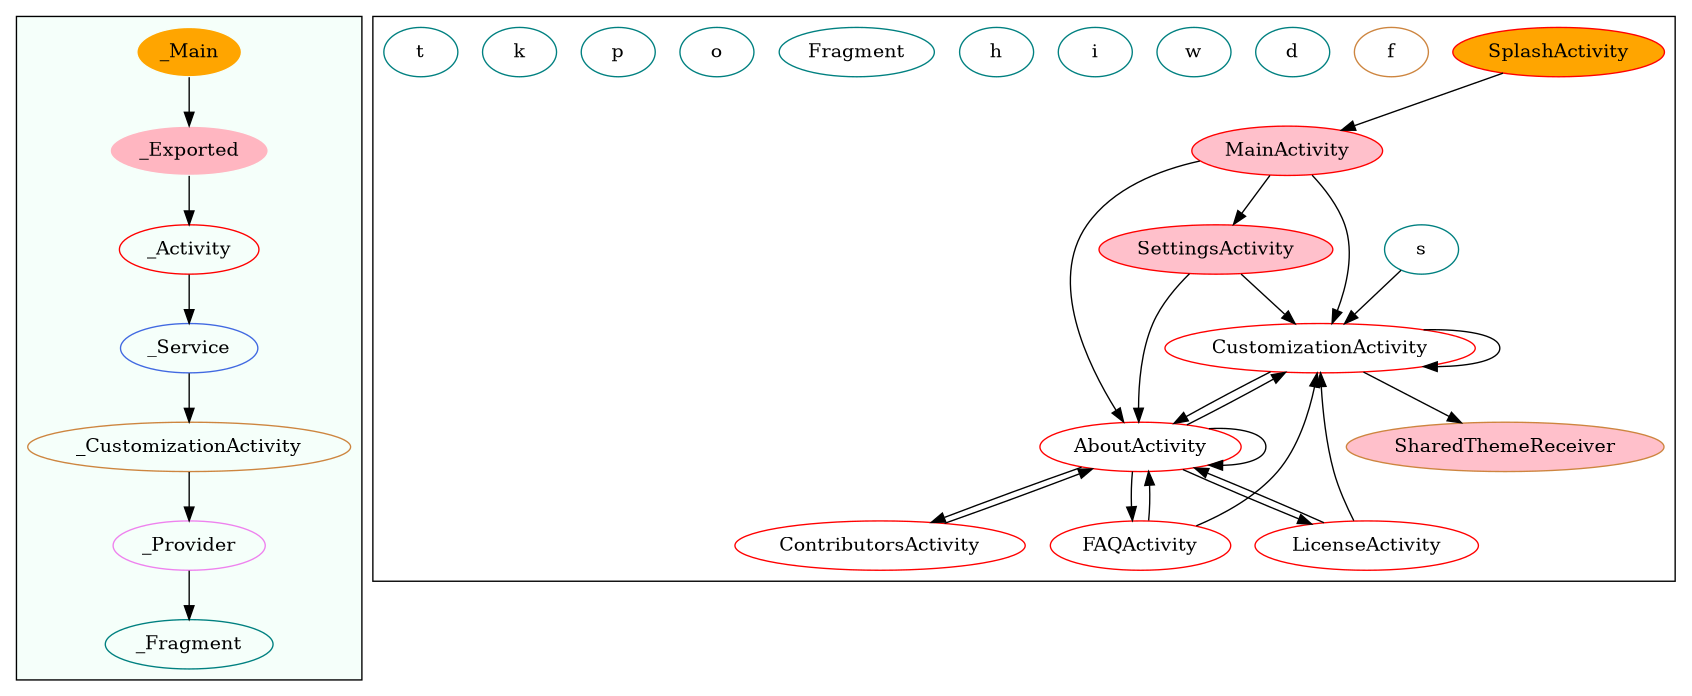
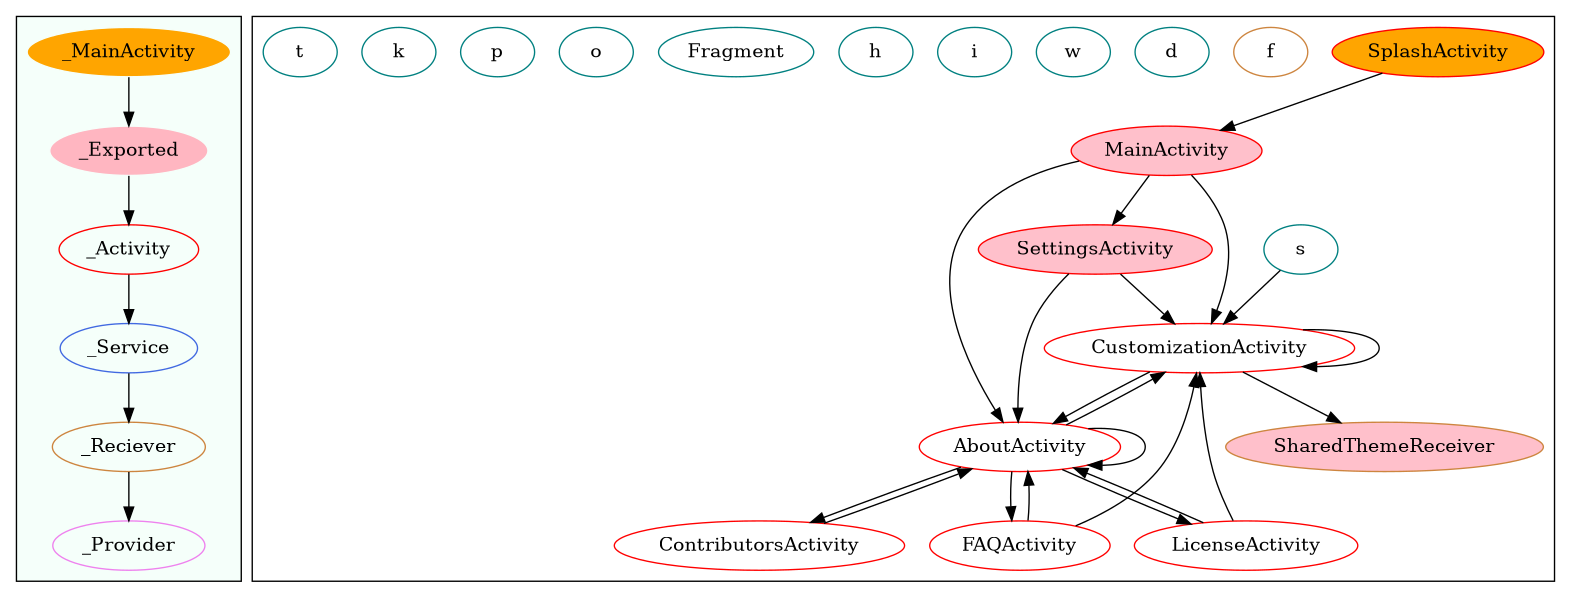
(189, 52) -> (129, 52)
(189, 447) -> (129, 447)
(189, 644) -> none
